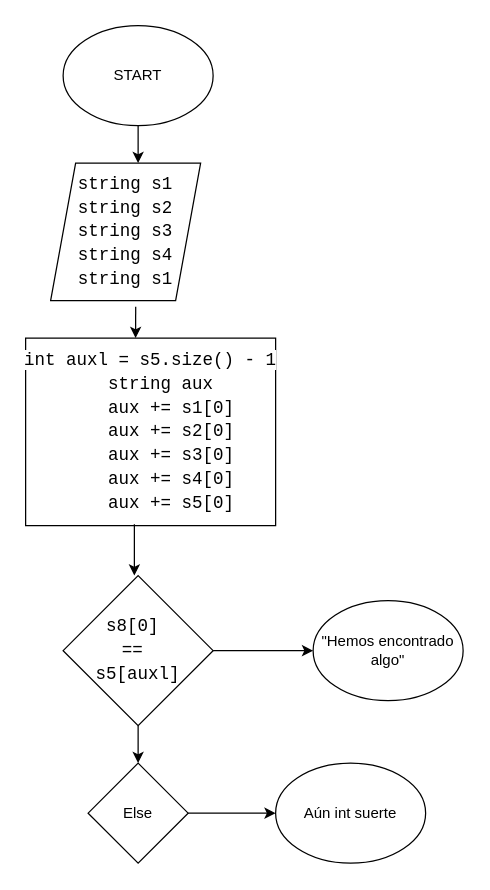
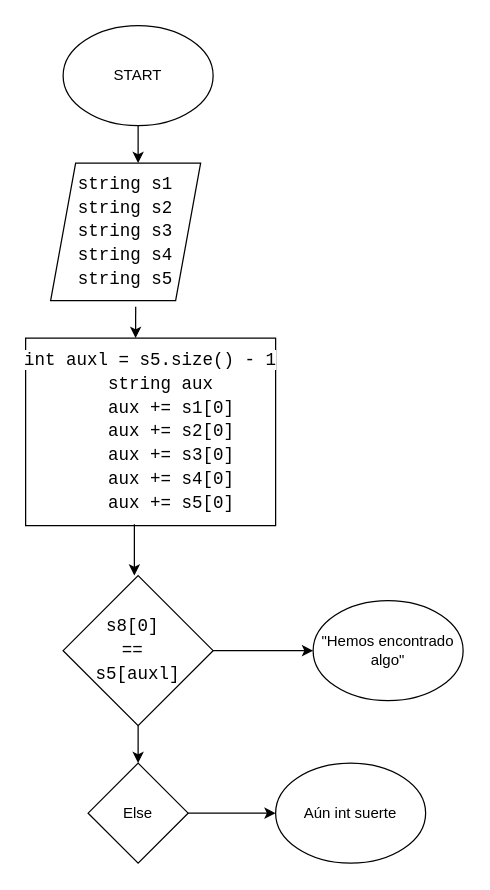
(126, 232) -> (126, 232)
